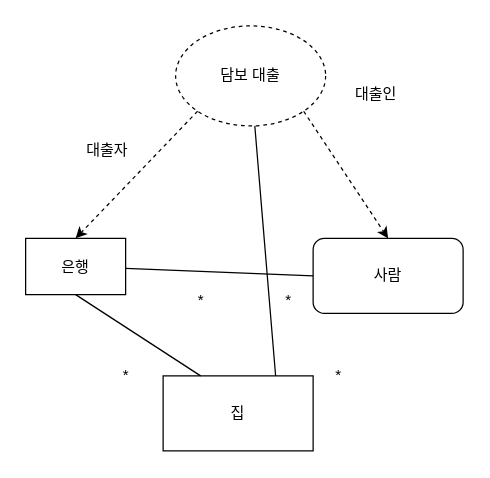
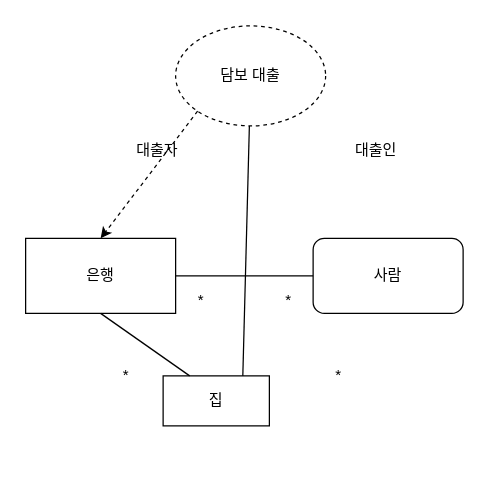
(376, 94) -> (376, 151)
(107, 151) -> (157, 151)
(344, 171) -> none
(76, 266) -> (101, 276)
(238, 413) -> (216, 401)
